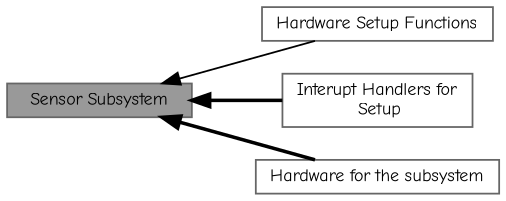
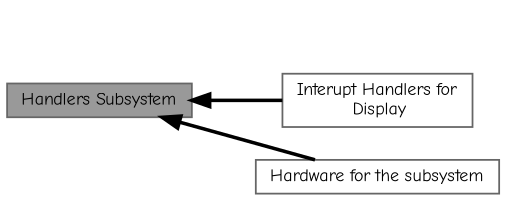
(377, 24) -> none
(99, 100) -> (99, 100)
(377, 100) -> (377, 100)
